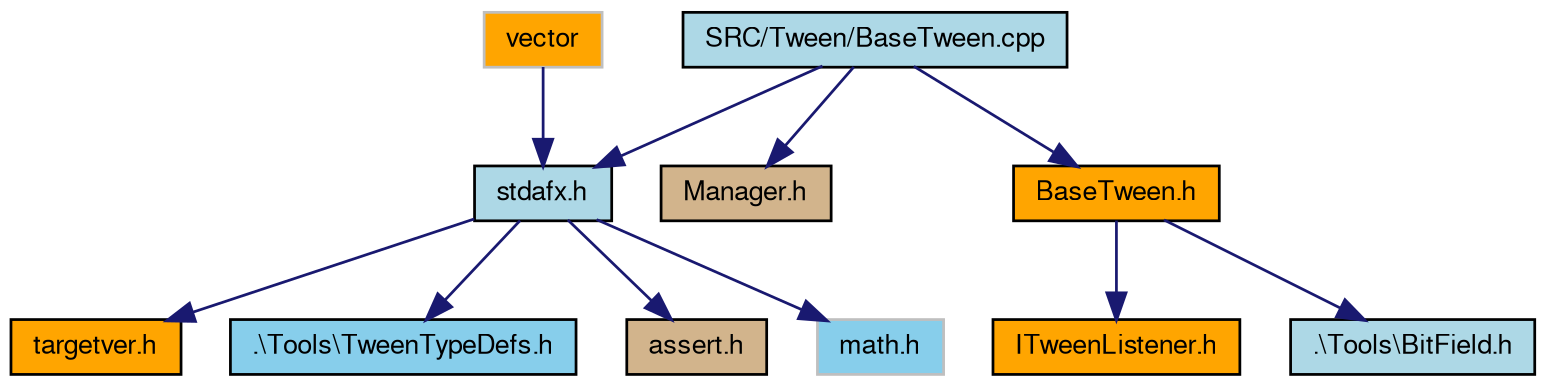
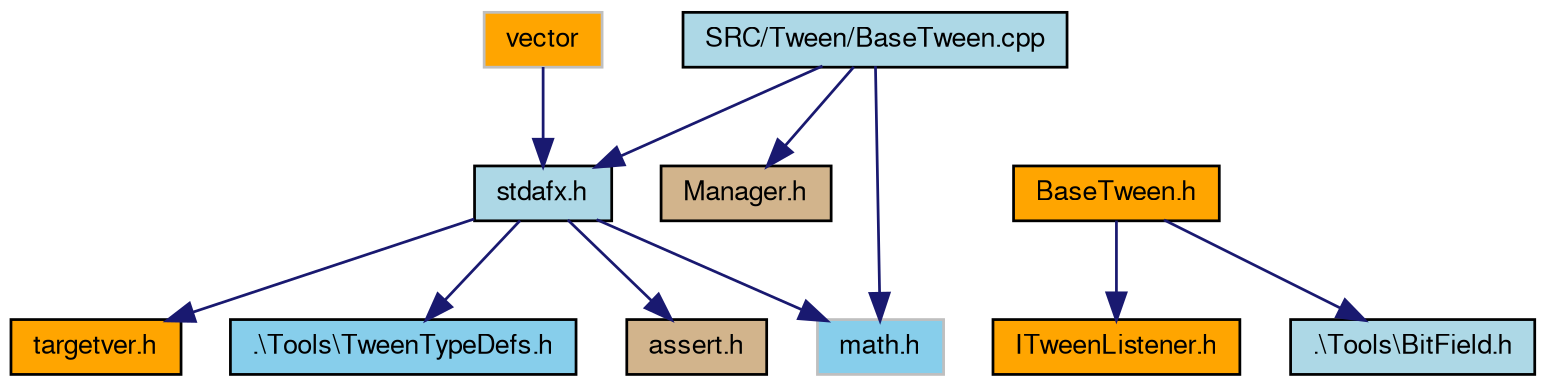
(984, 109) -> (878, 180)
